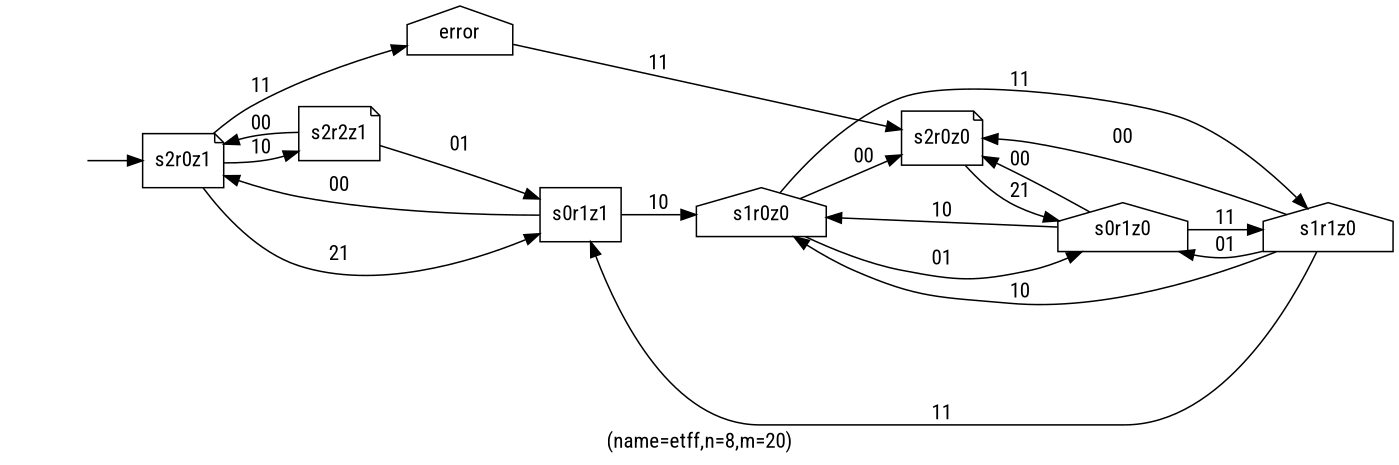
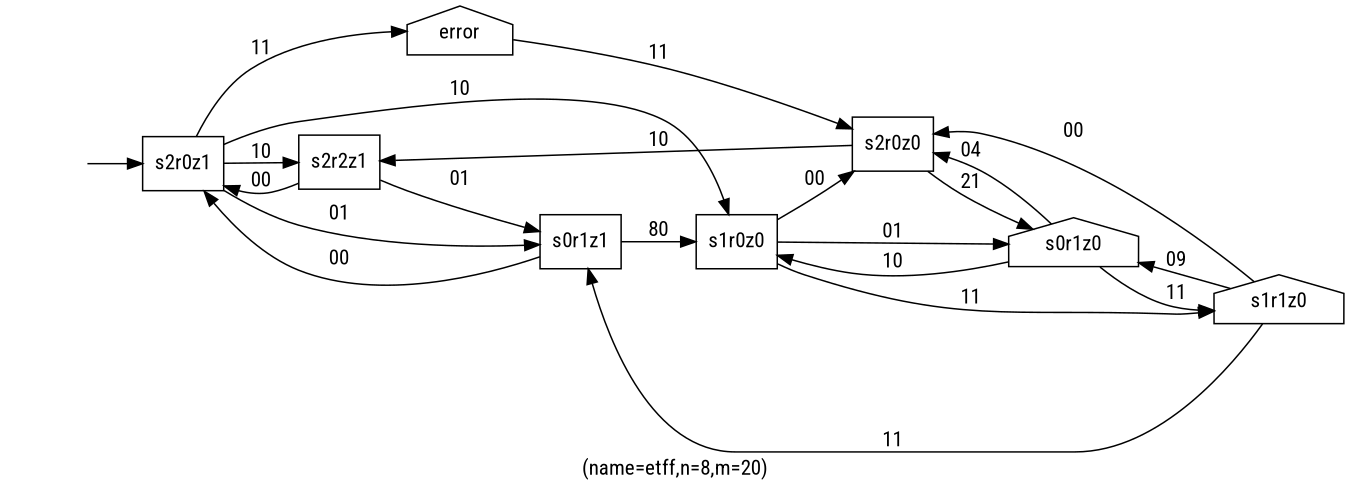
(339, 134) -> (339, 162)
(942, 138) -> (893, 144)
none -> (624, 153)
(1020, 160) -> (971, 151)
(183, 161) -> (183, 164)
(659, 203) -> (659, 230)
(761, 215) -> (737, 242)
(1225, 245) -> (1176, 260)
(339, 254) -> (339, 214)
(1040, 304) -> (494, 100)
